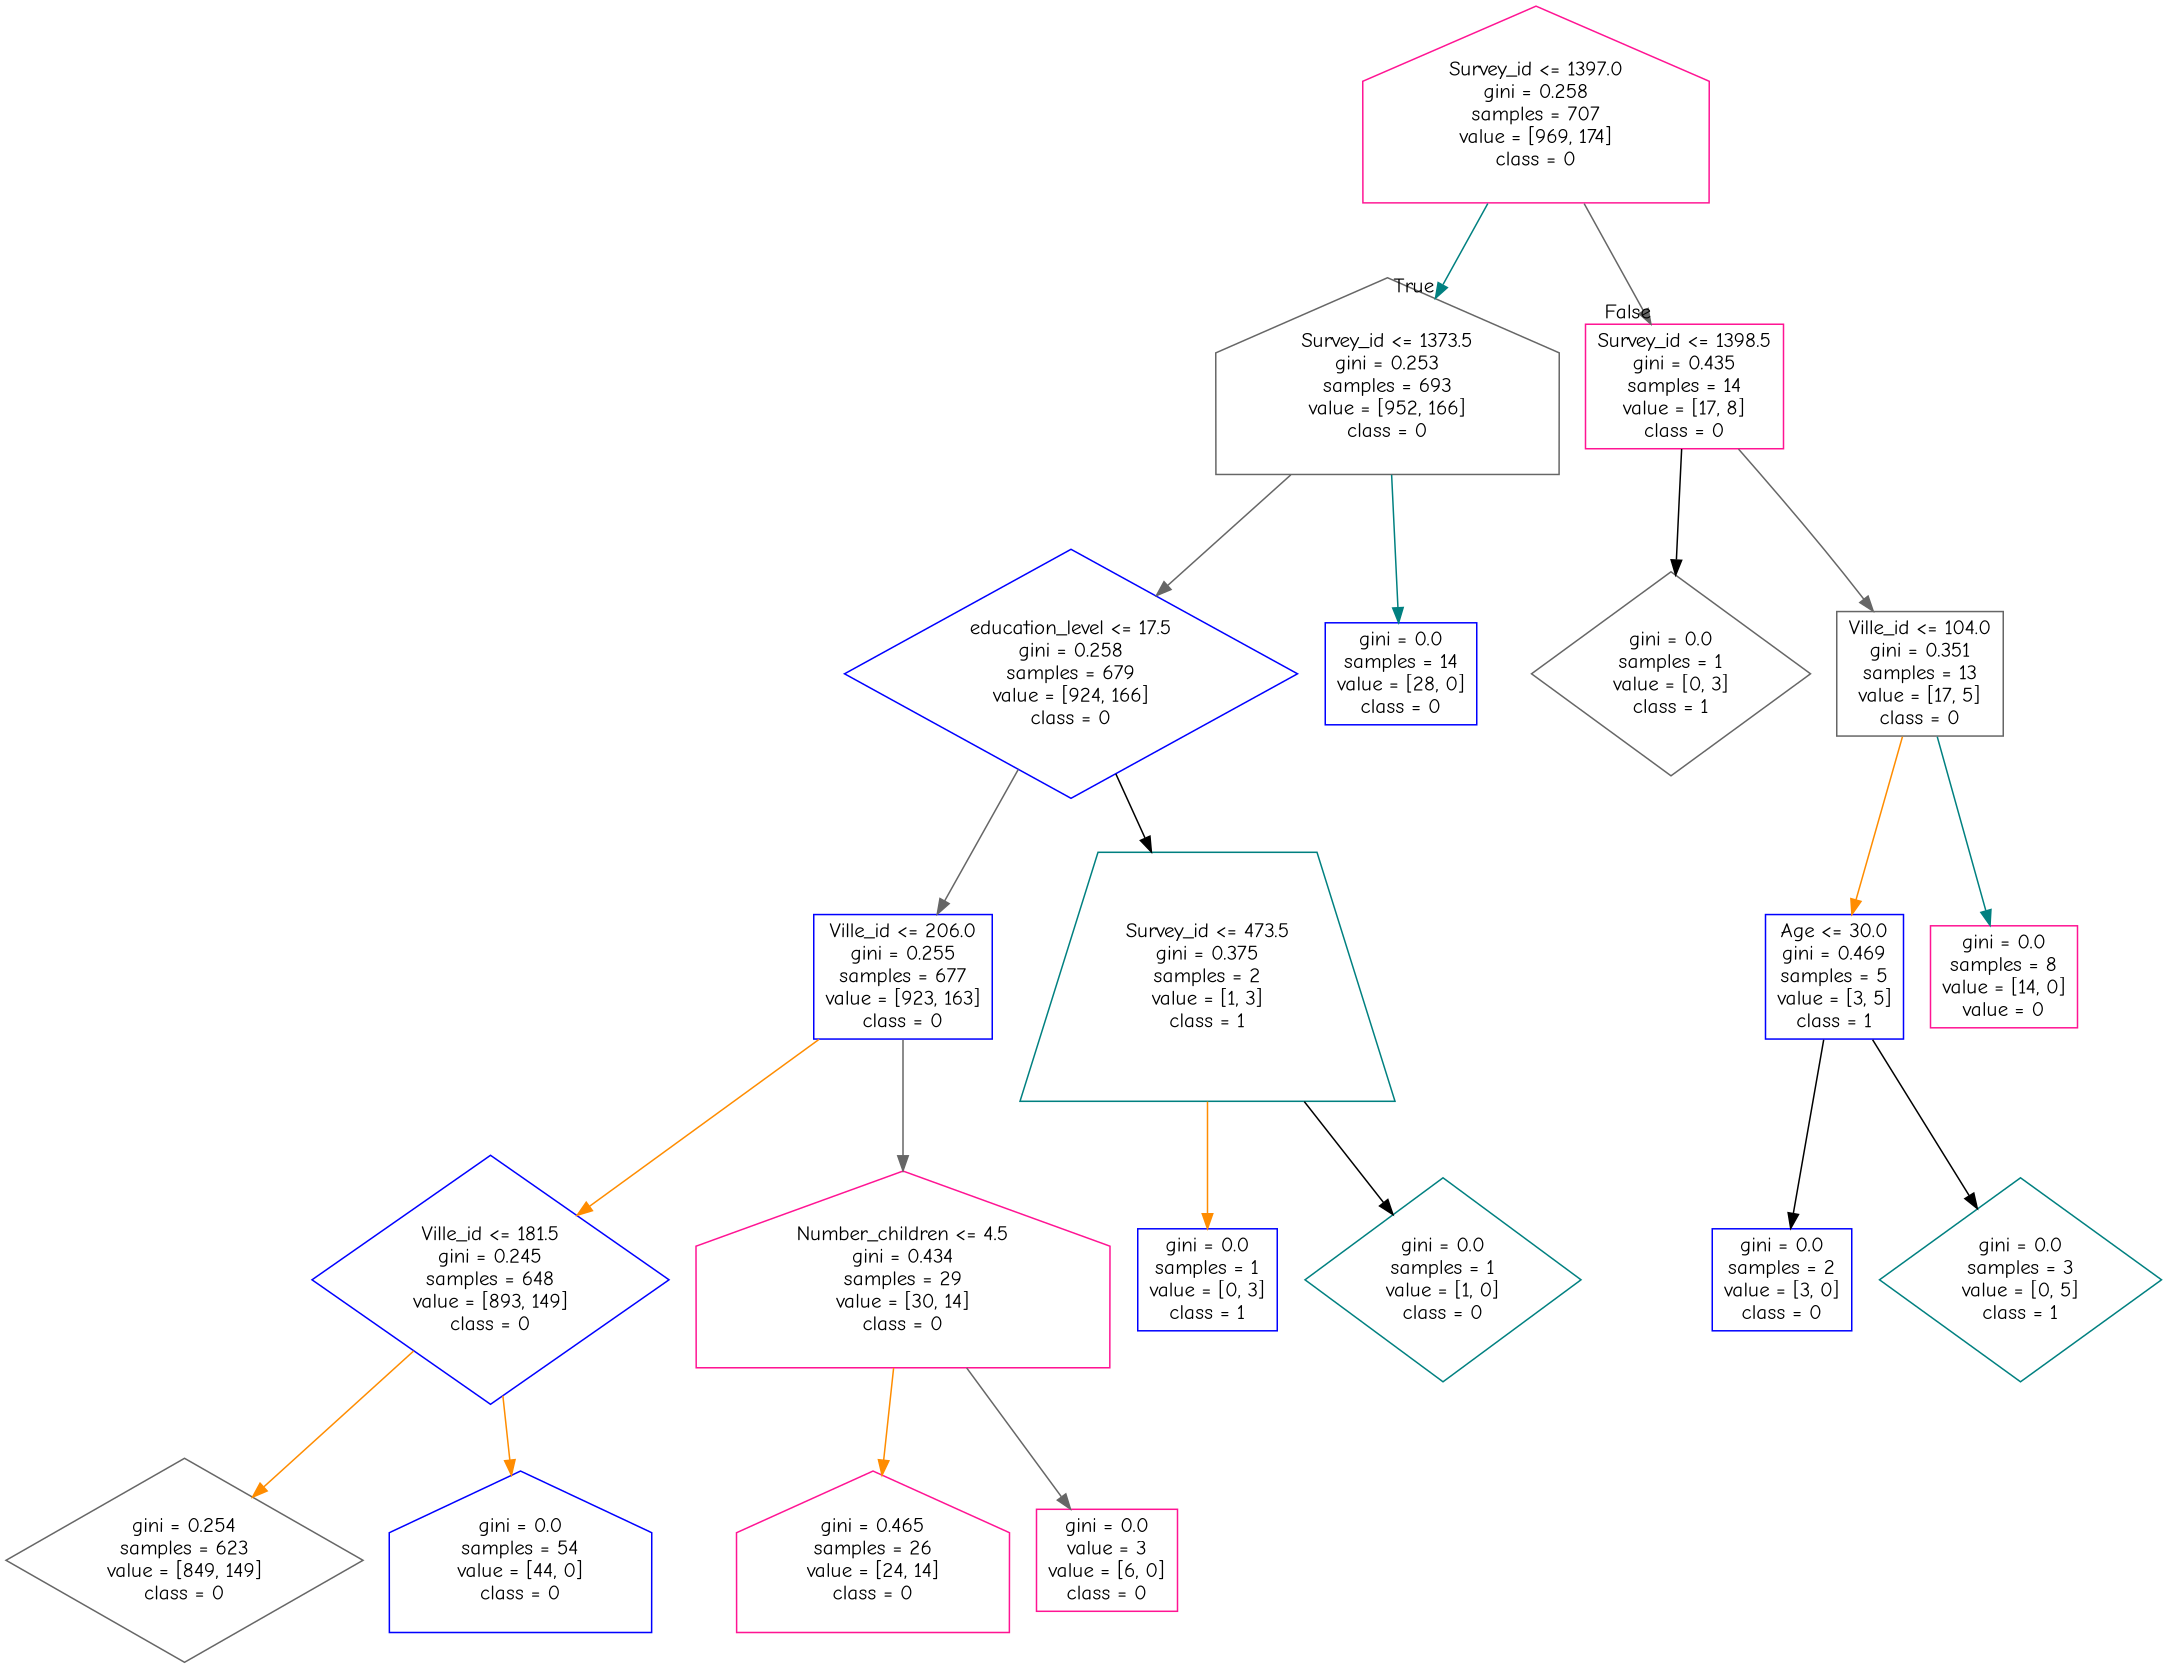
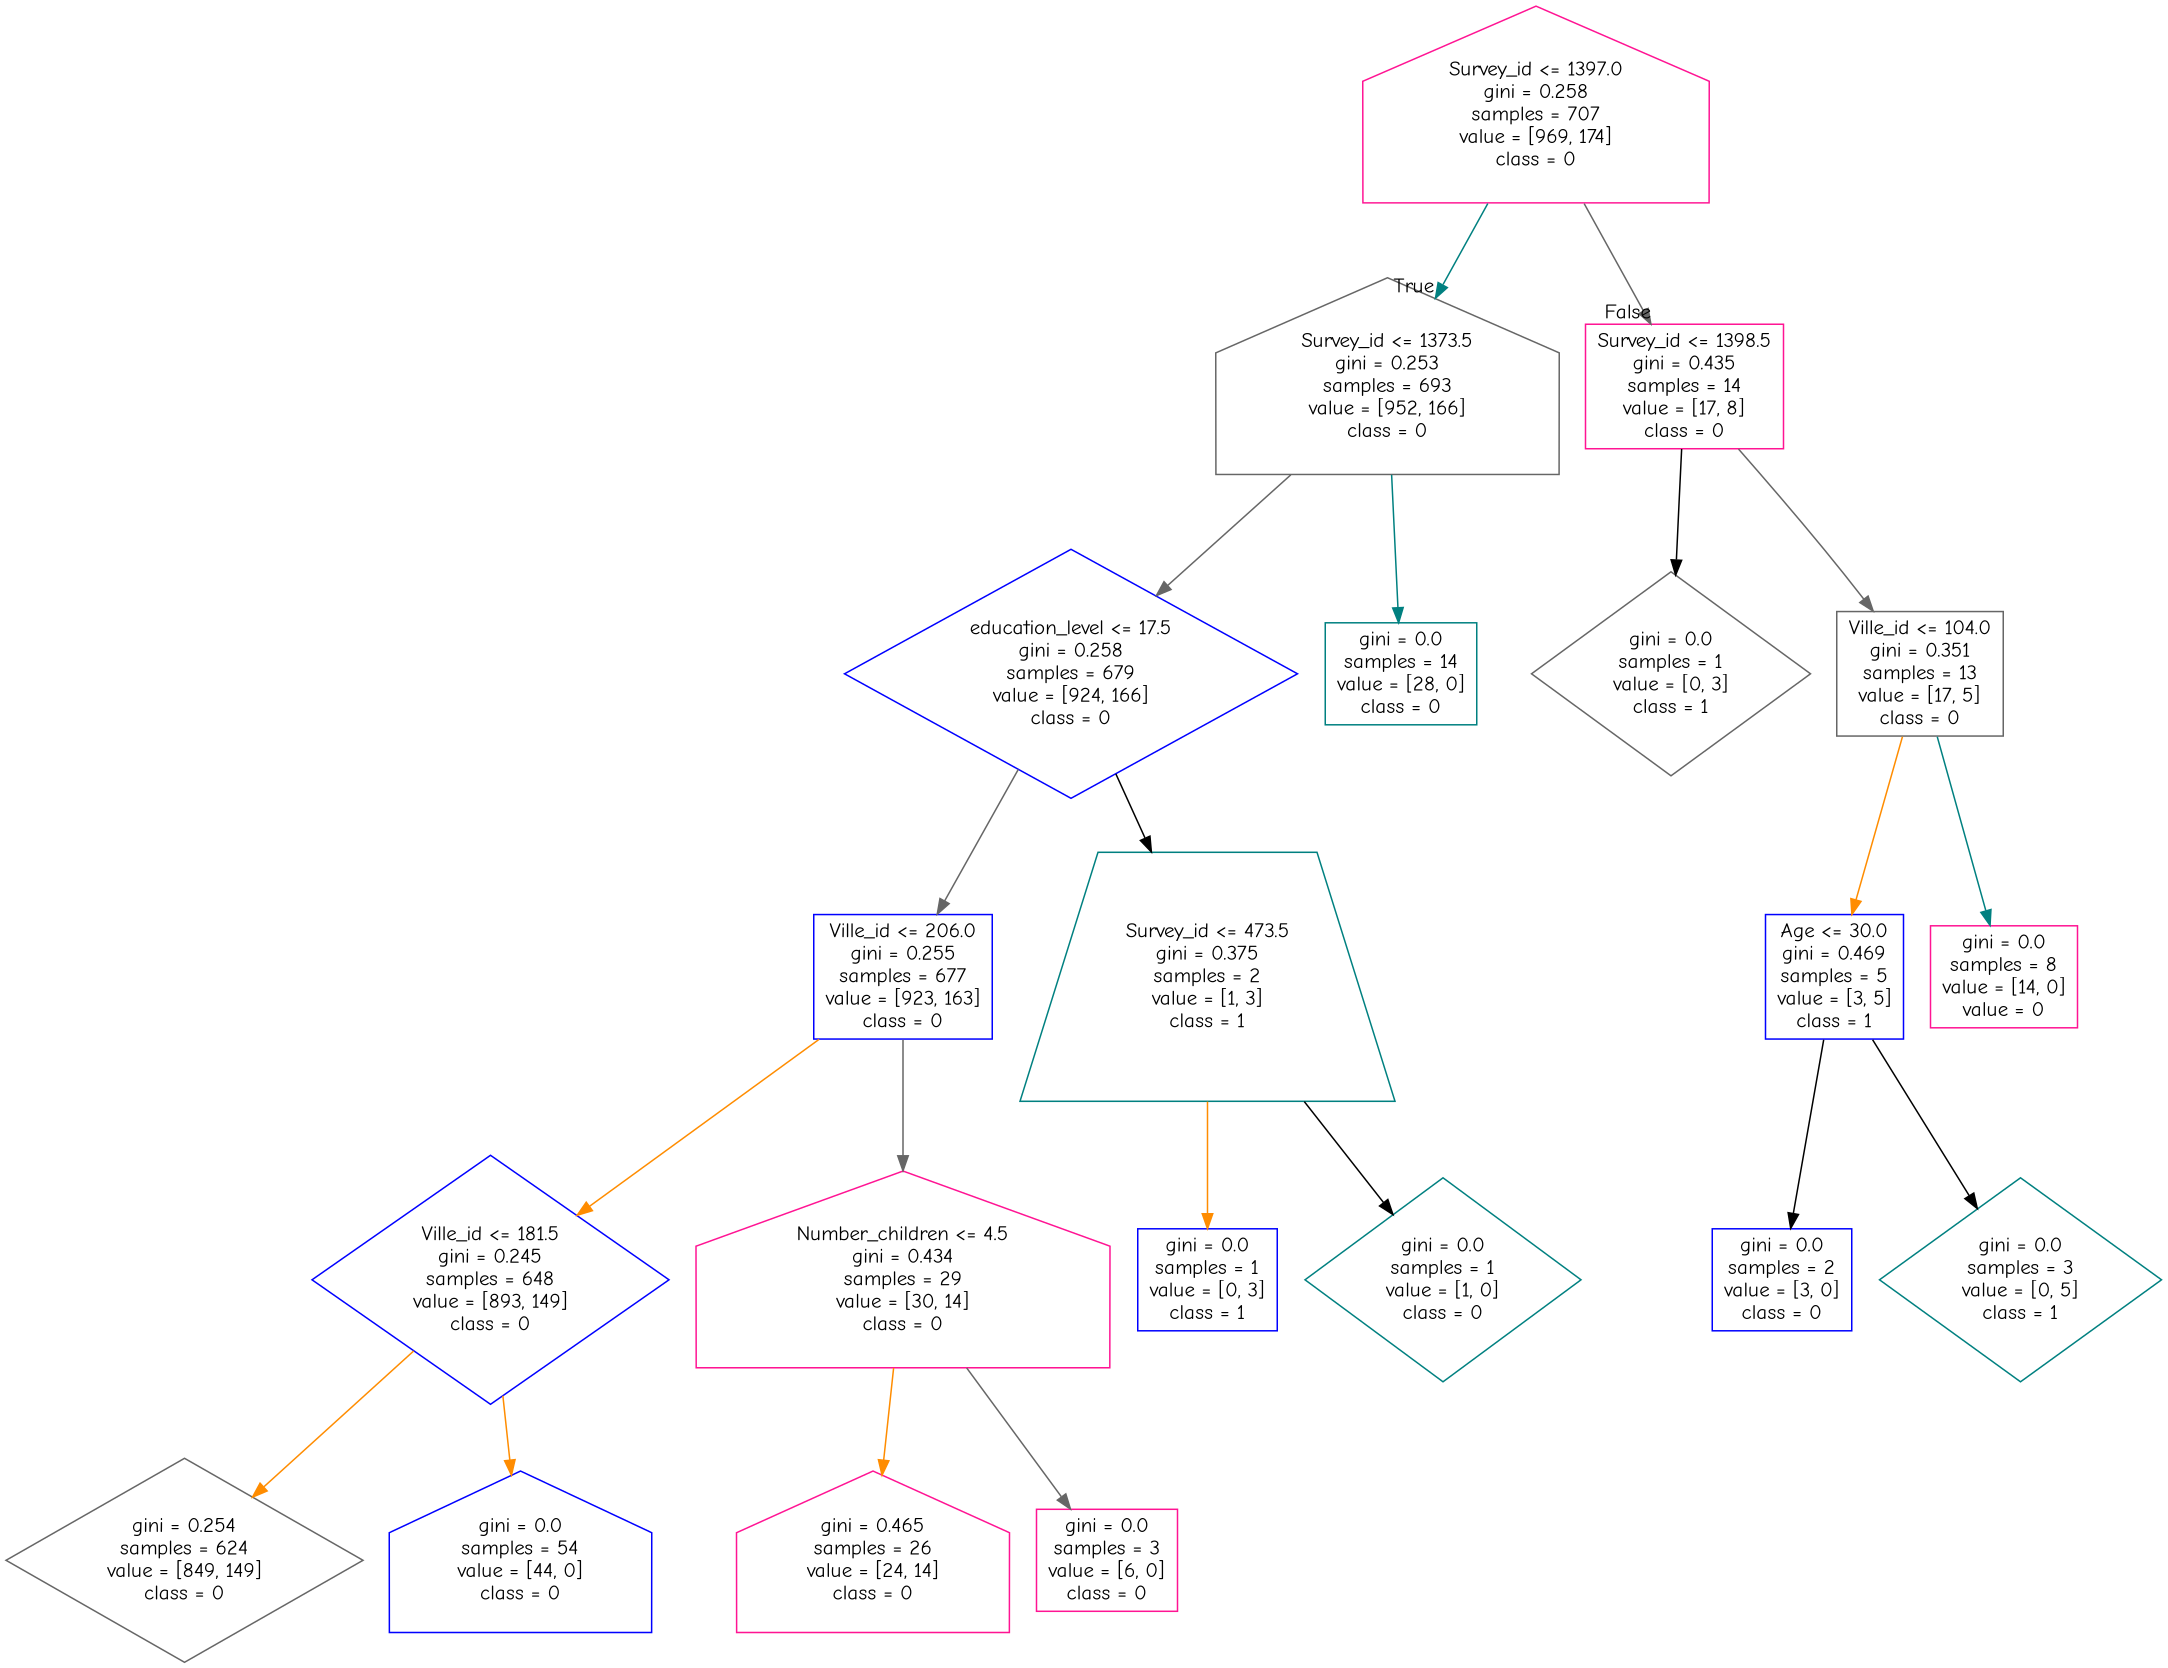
(1401, 674) -> (1401, 674)
(184, 1560) -> (184, 1560)
(1107, 1560) -> (1107, 1560)
